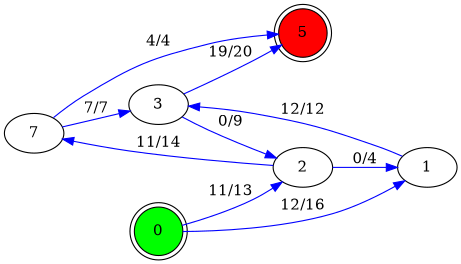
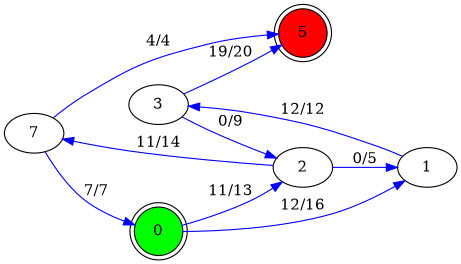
(91, 120) -> (78, 194)
(365, 159) -> (365, 159)
